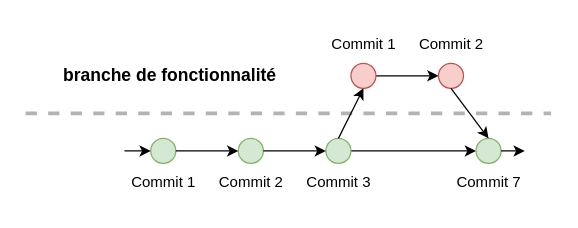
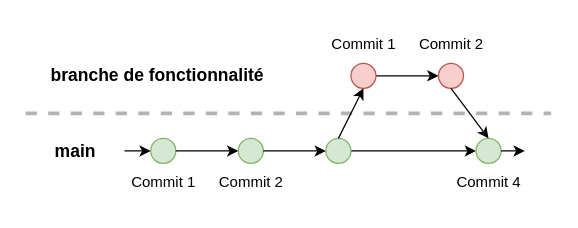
(169, 76) -> (157, 76)
none -> (76, 151)
(338, 182) -> none
(489, 182) -> (489, 182)
